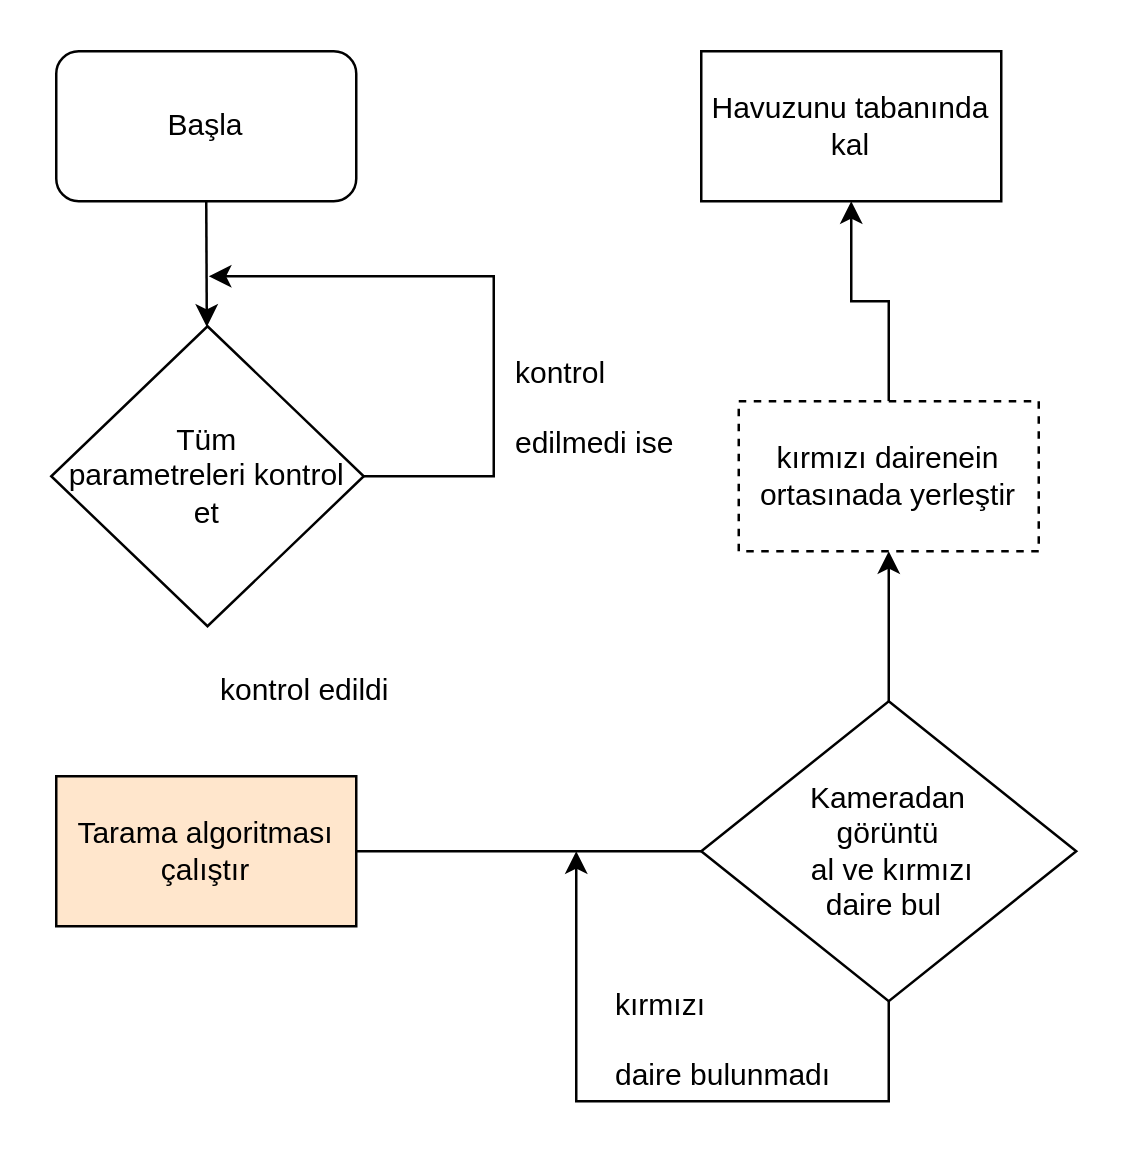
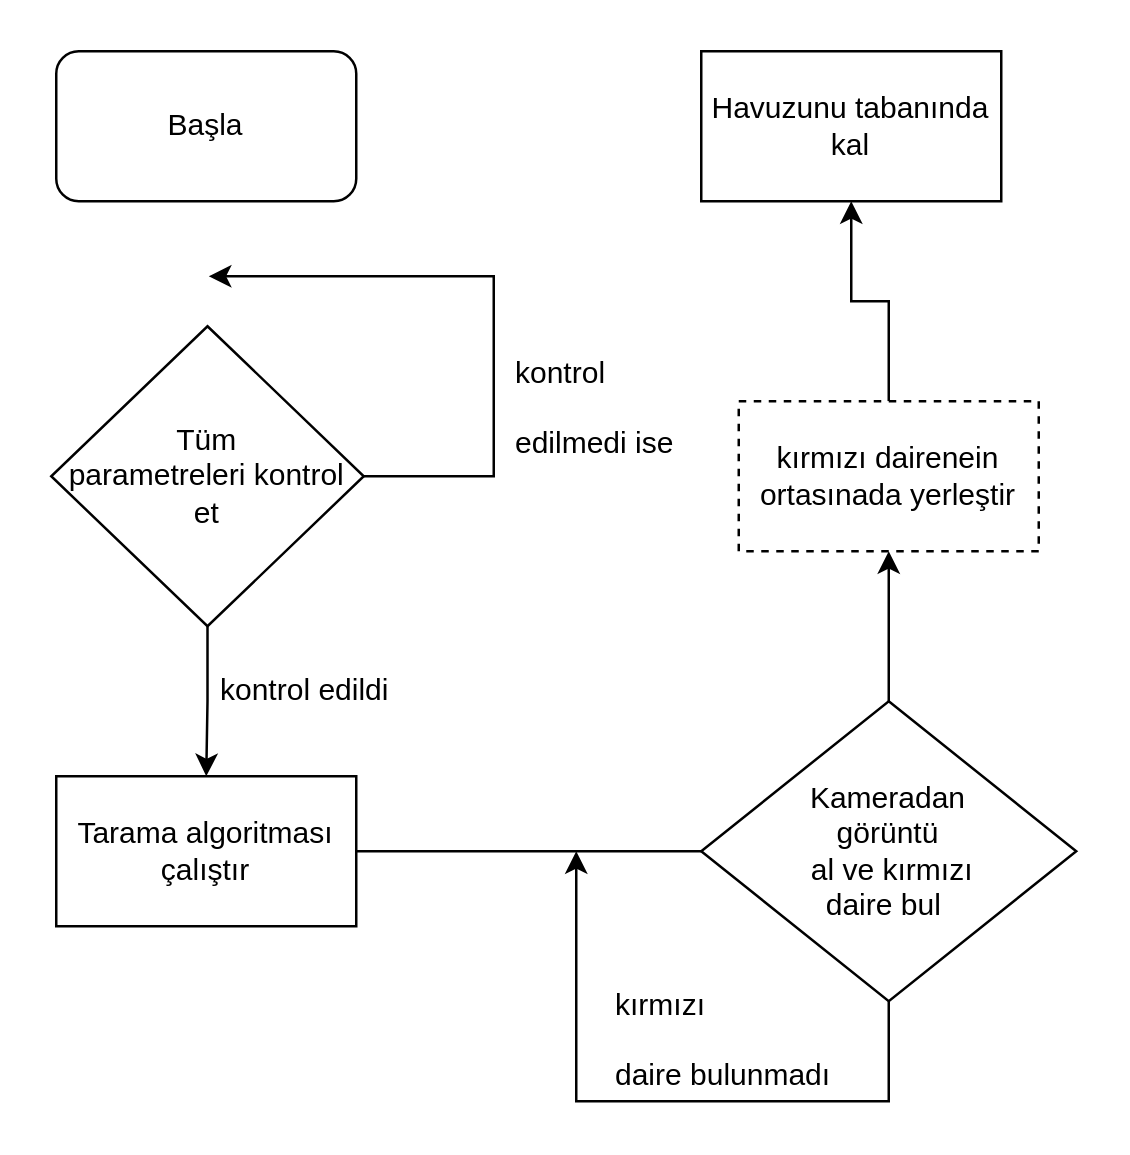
(206, 256) -> none
none -> (208, 693)
(206, 851) -> (206, 851)
